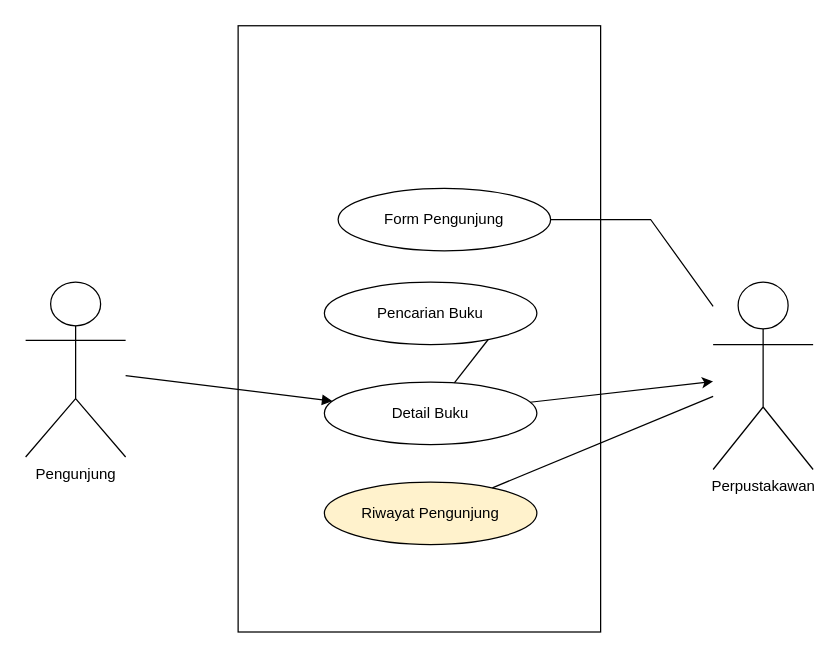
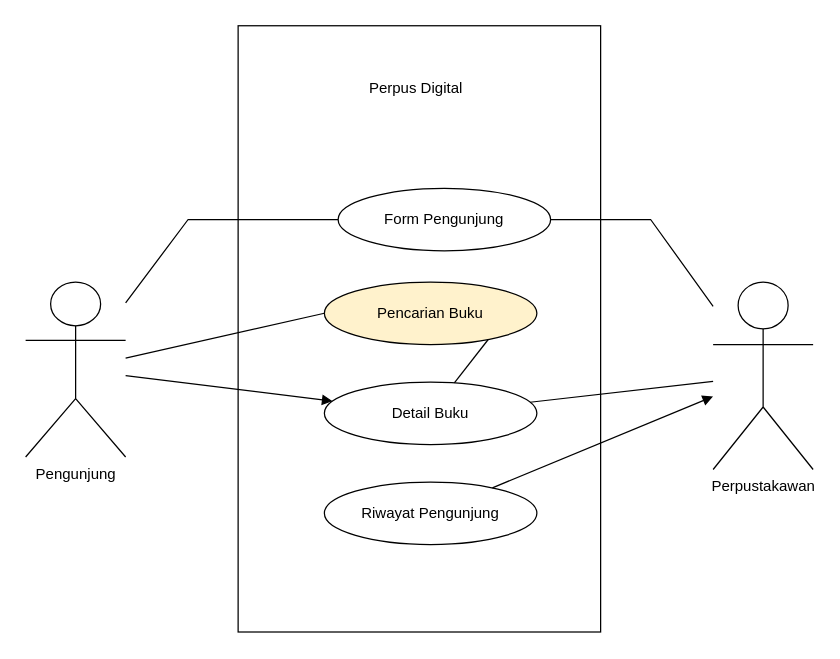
none -> (416, 88)
none -> (211, 219)
(431, 313) -> (431, 313)
none -> (225, 335)
(703, 382) -> (706, 382)
(707, 399) -> (702, 401)
(431, 513) -> (431, 513)
